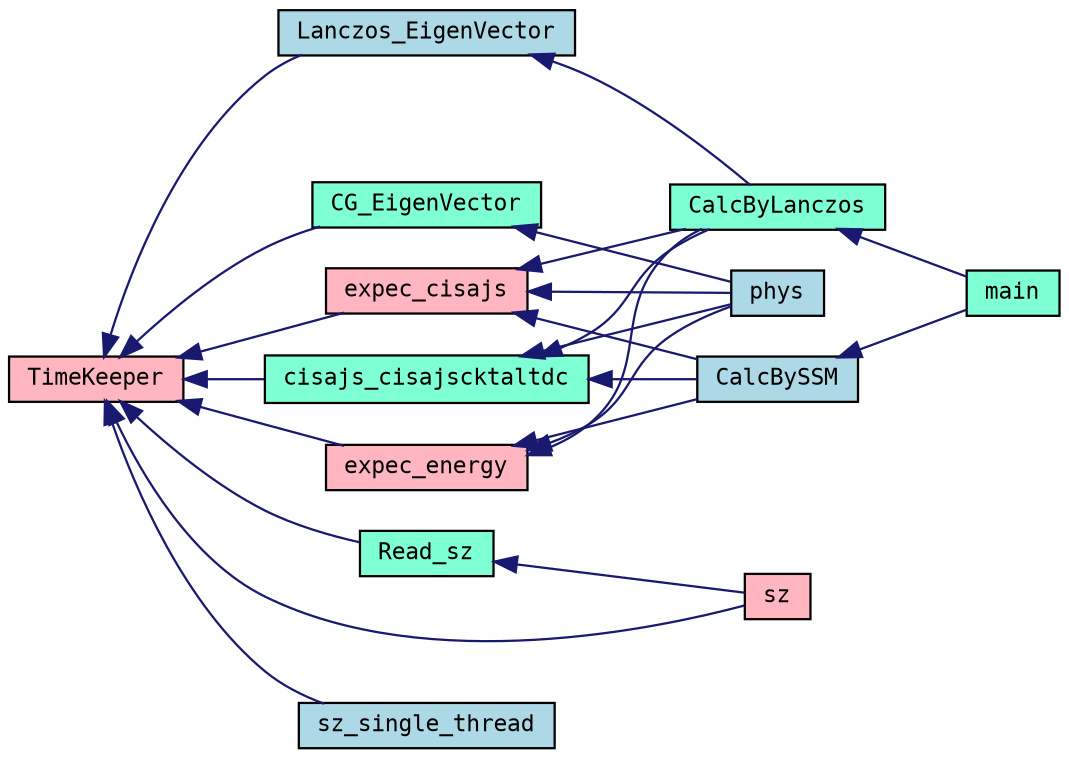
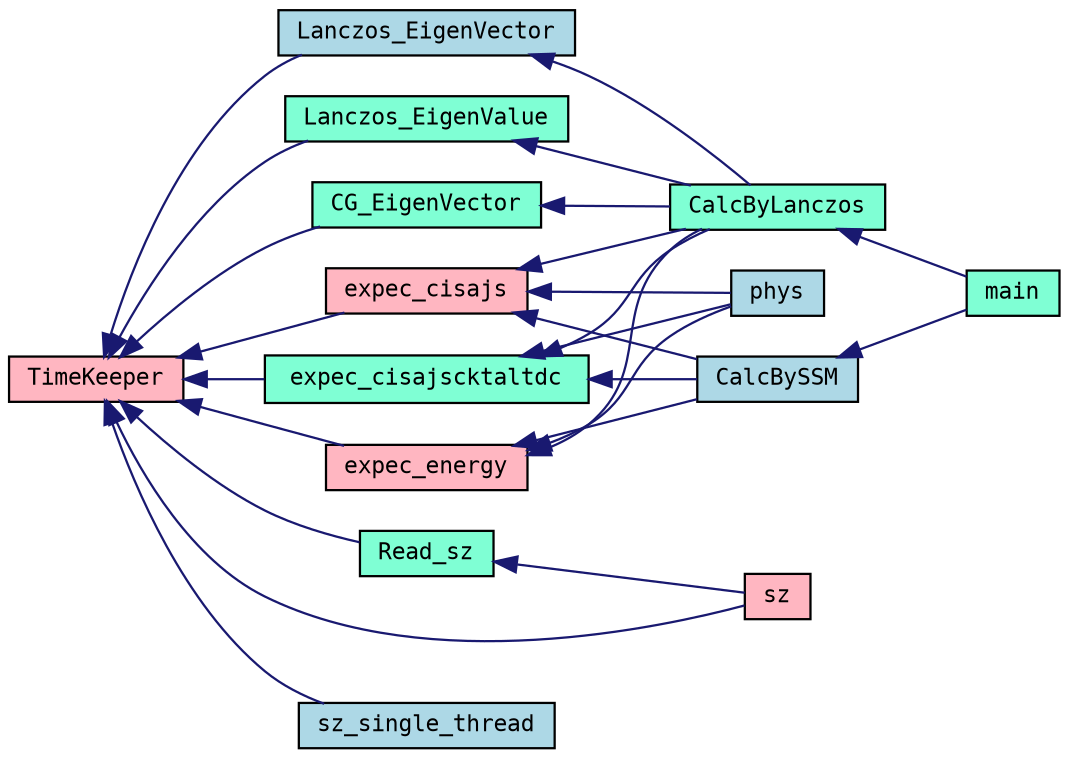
none -> (427, 119)
(633, 257) -> (617, 206)
(427, 379) -> (427, 379)
